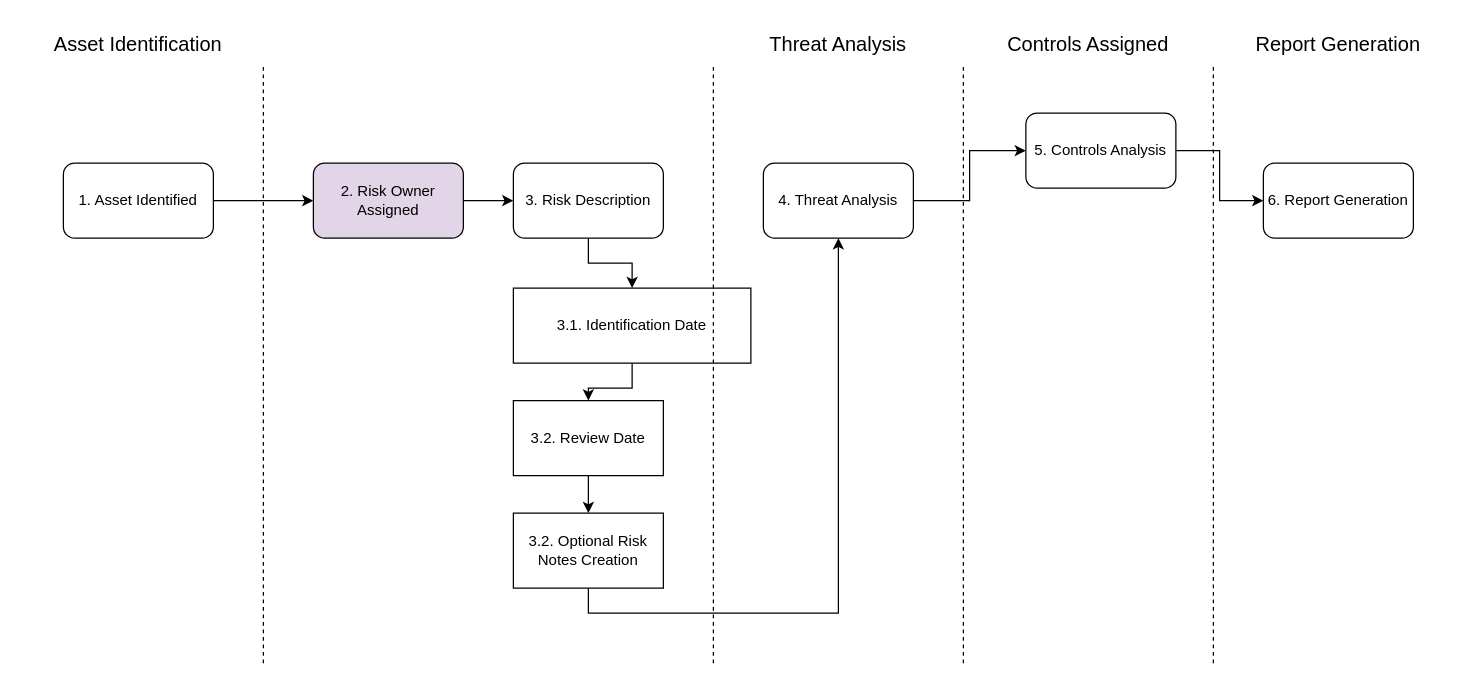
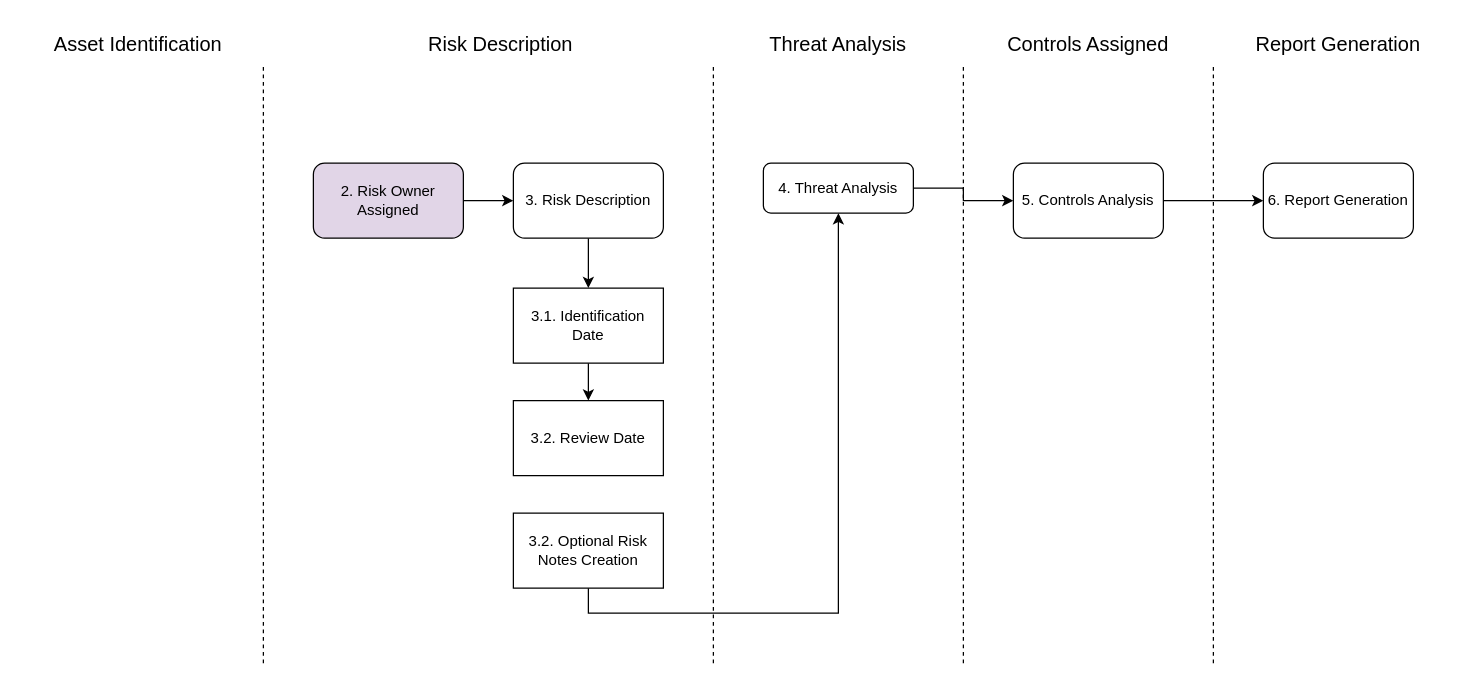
none -> (501, 44)
(1101, 151) -> (1088, 201)
(138, 201) -> none
(259, 201) -> none
(838, 201) -> (838, 188)
(632, 326) -> (588, 326)
(588, 499) -> none
